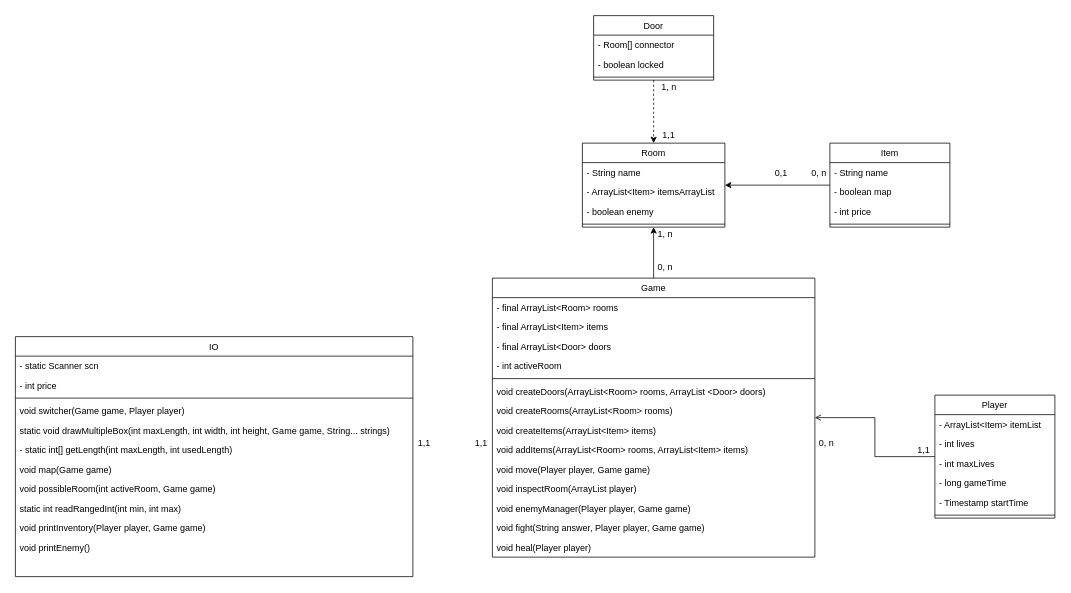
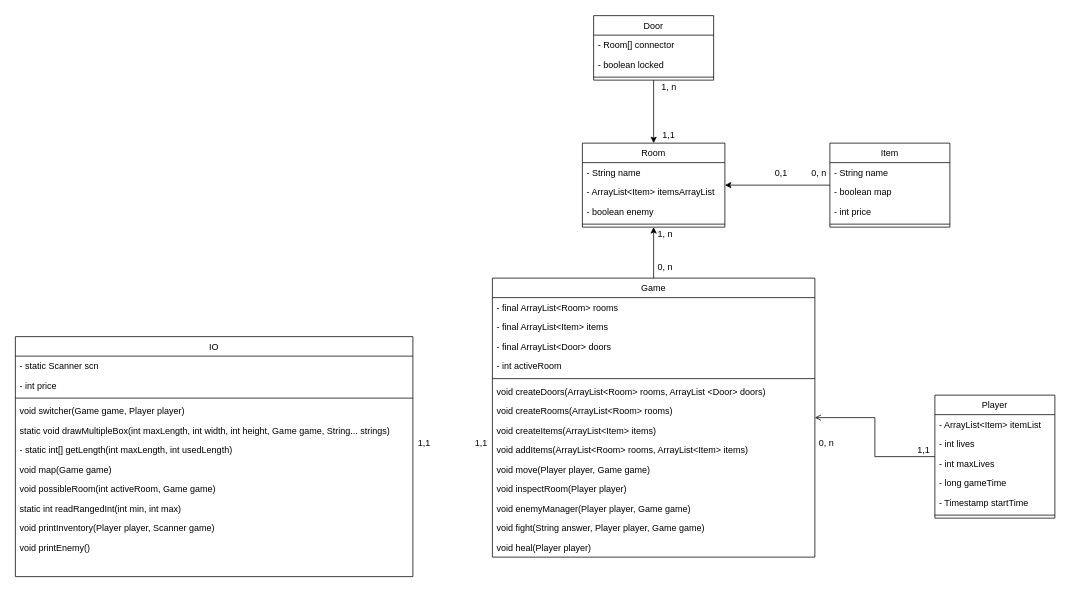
(654, 109) -> (654, 109)
(575, 489) -> (568, 489)
(122, 528) -> (130, 528)
